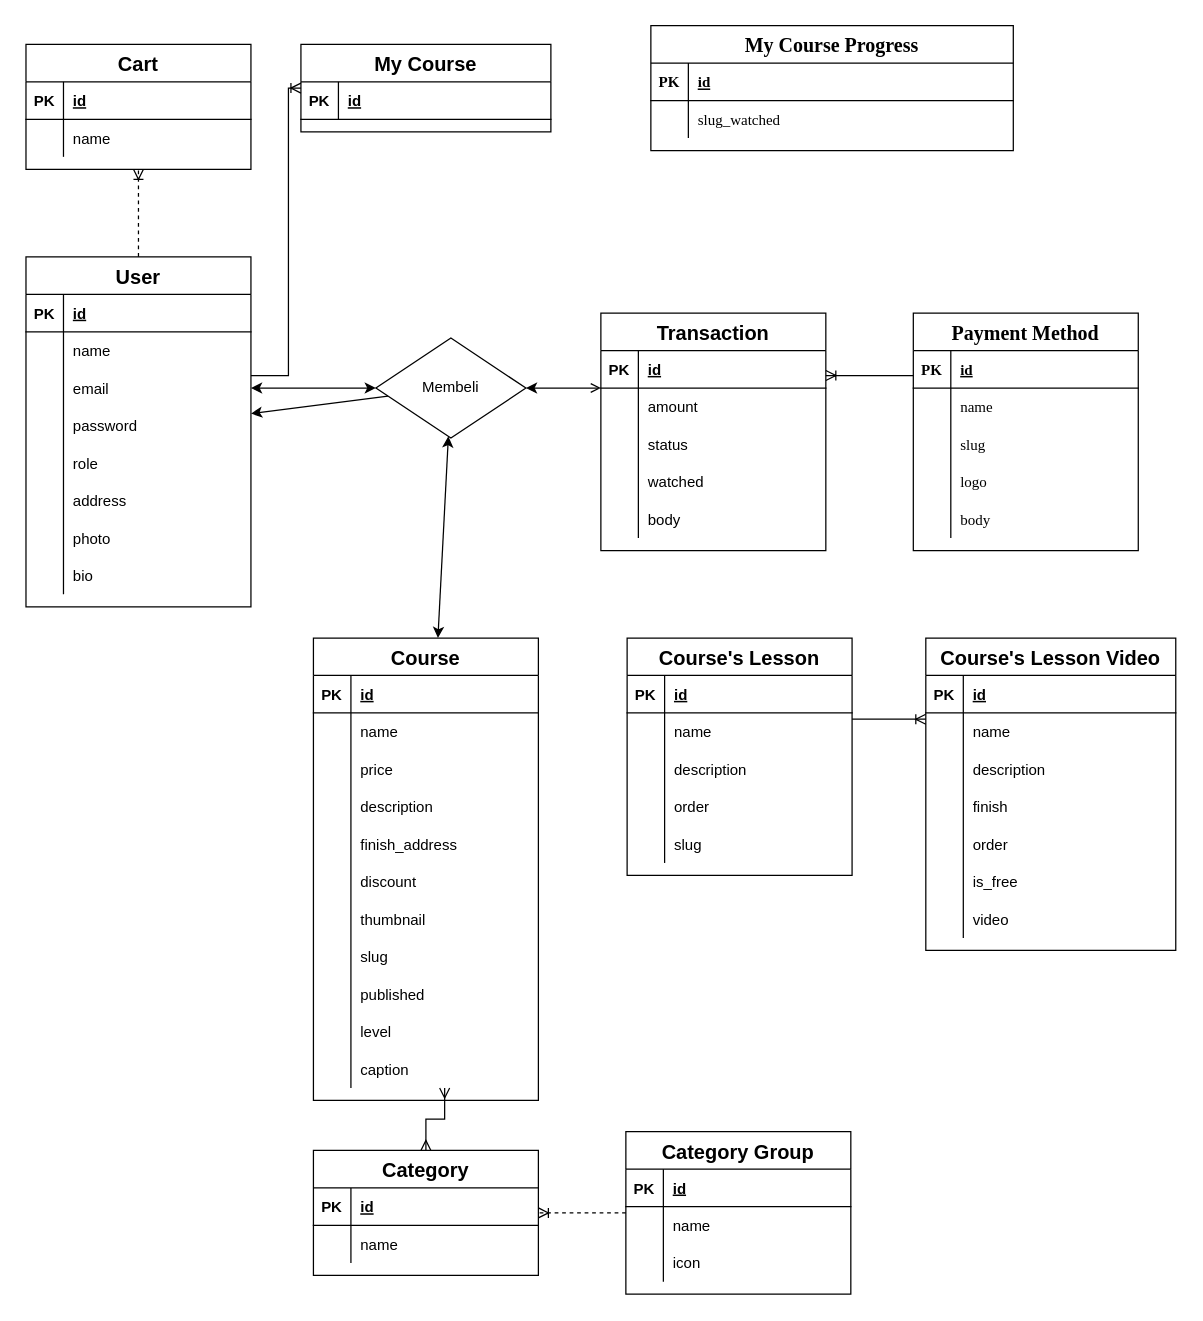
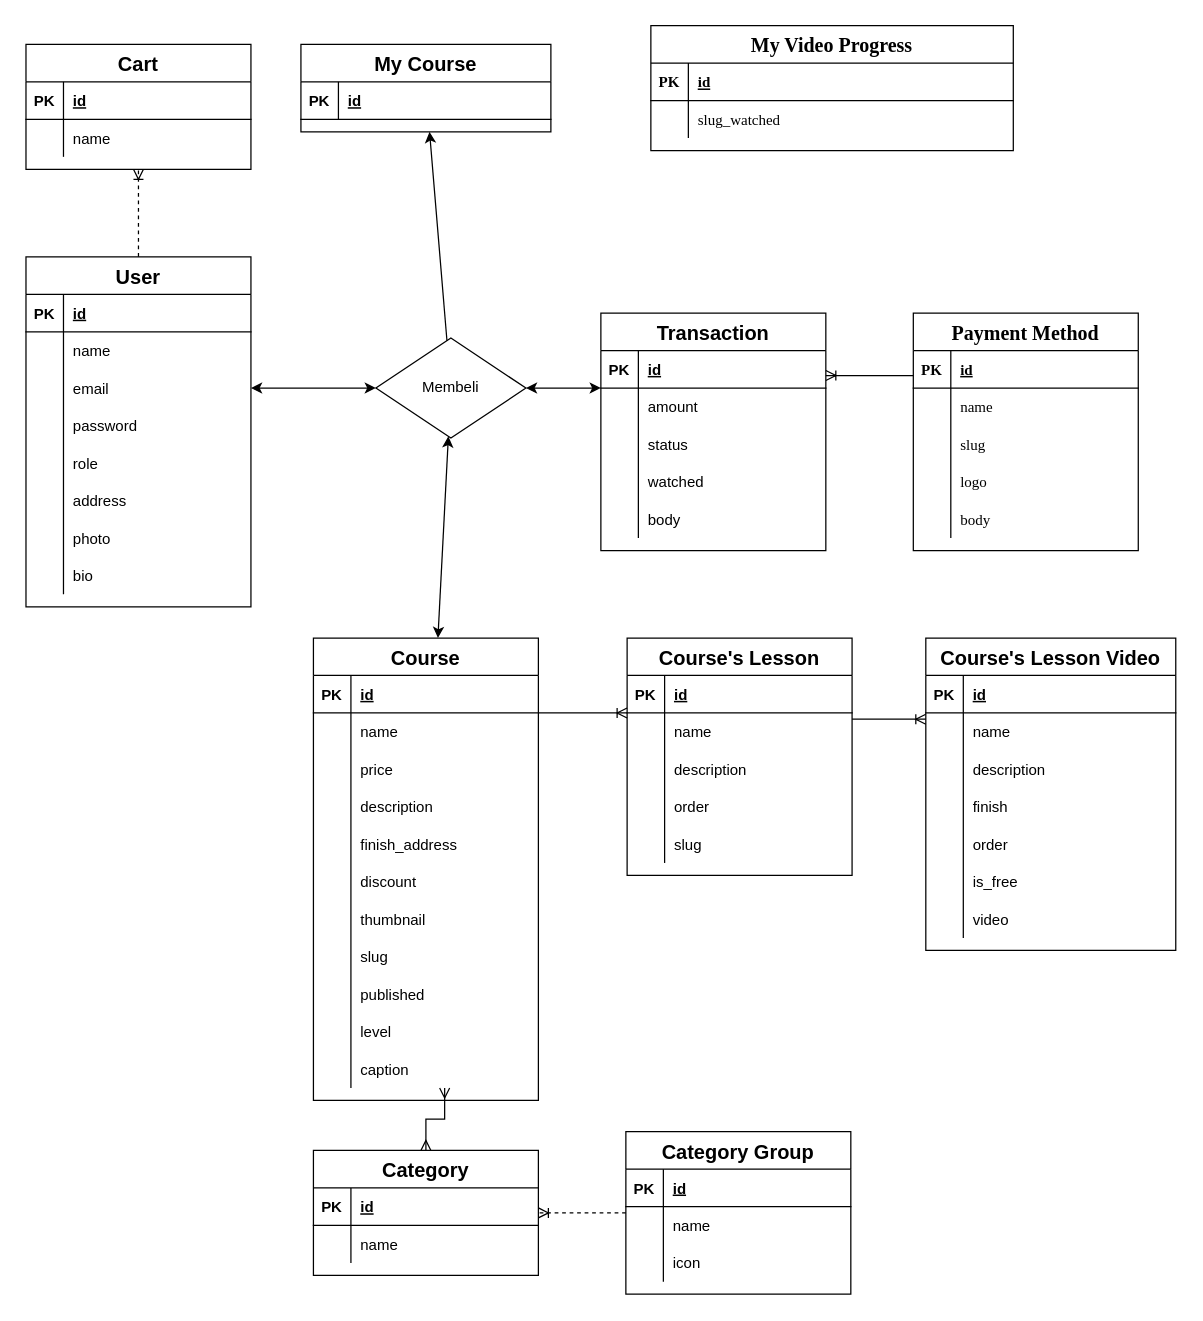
(831, 46) -> (831, 46)
(288, 245) -> none
(592, 388) -> (591, 388)
(323, 404) -> (438, 241)
none -> (582, 713)
